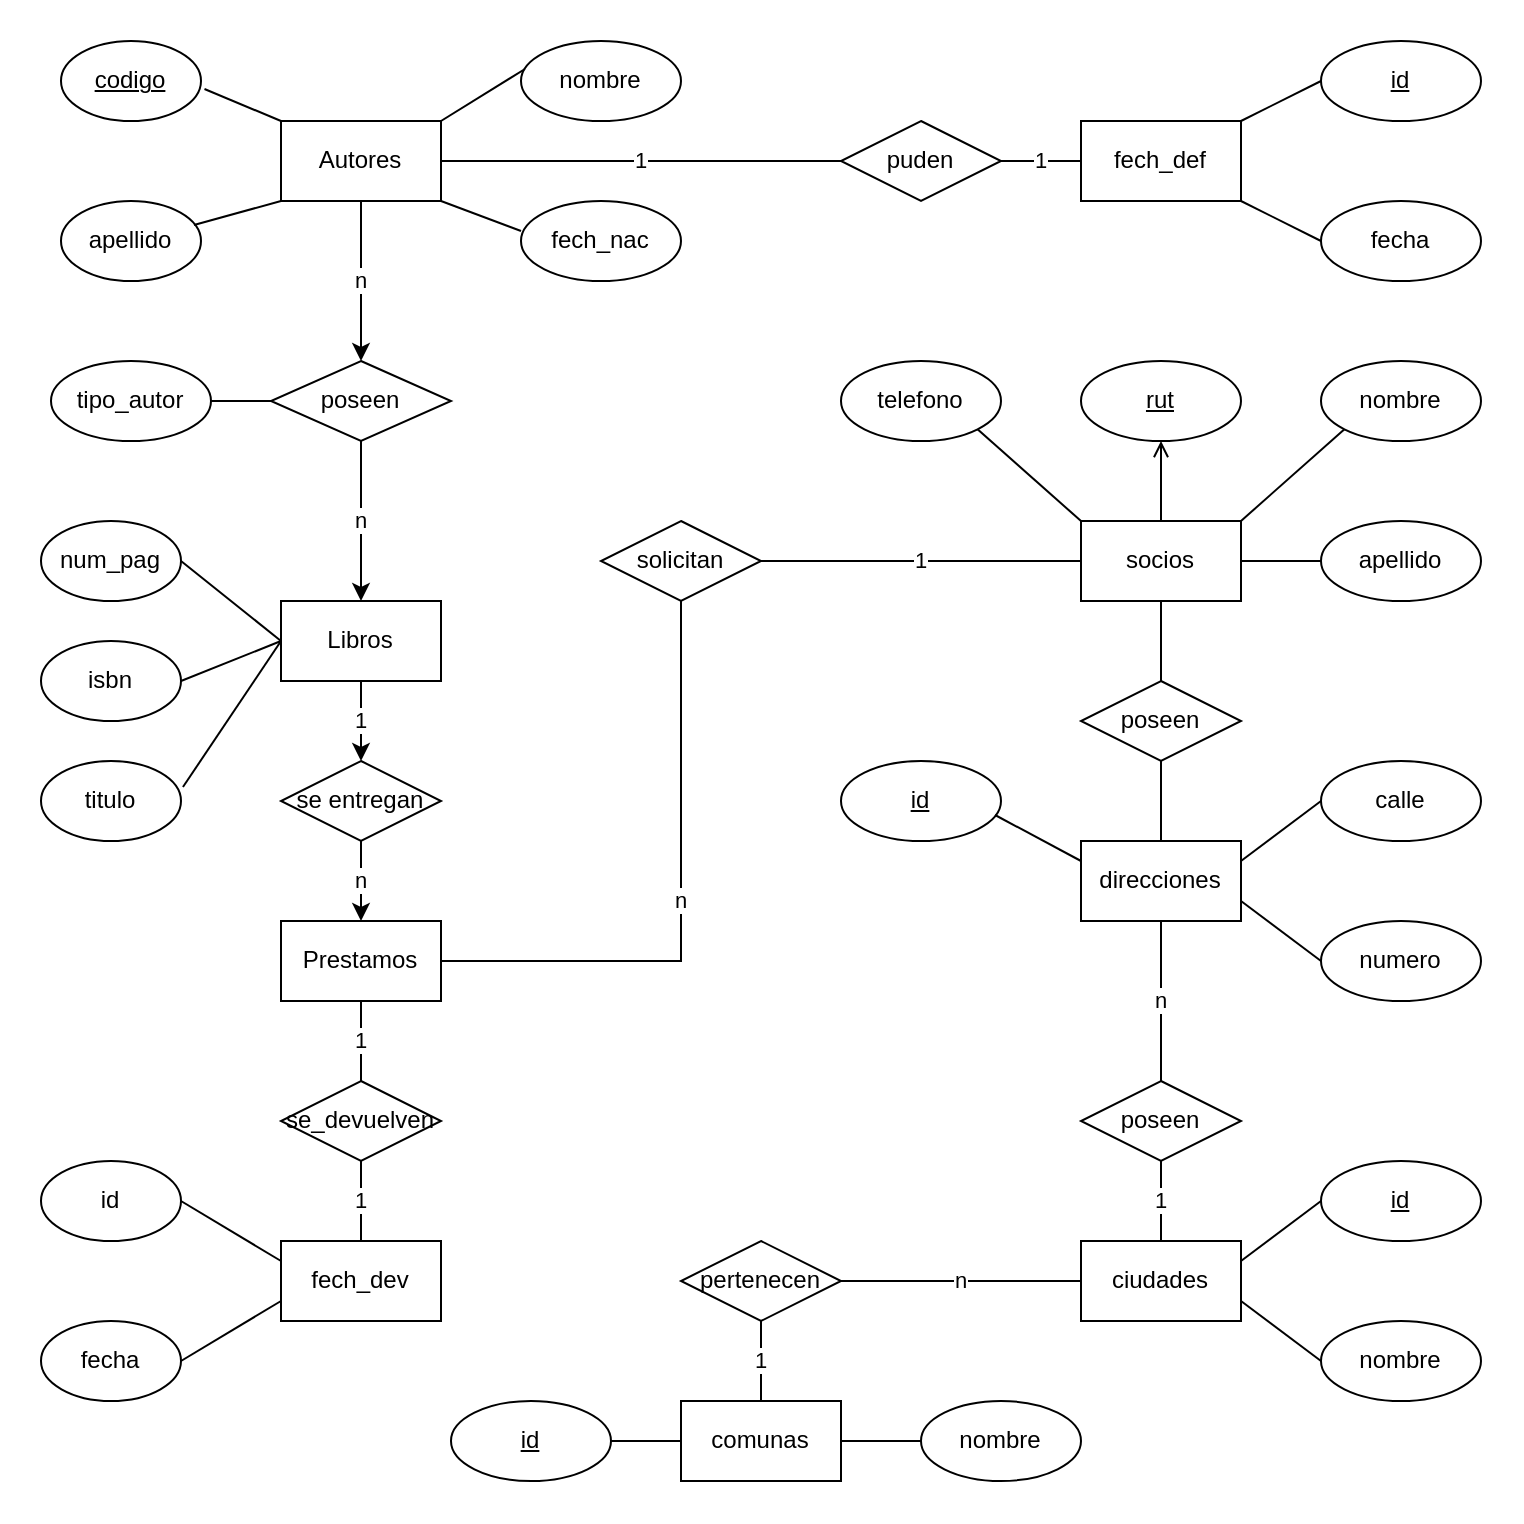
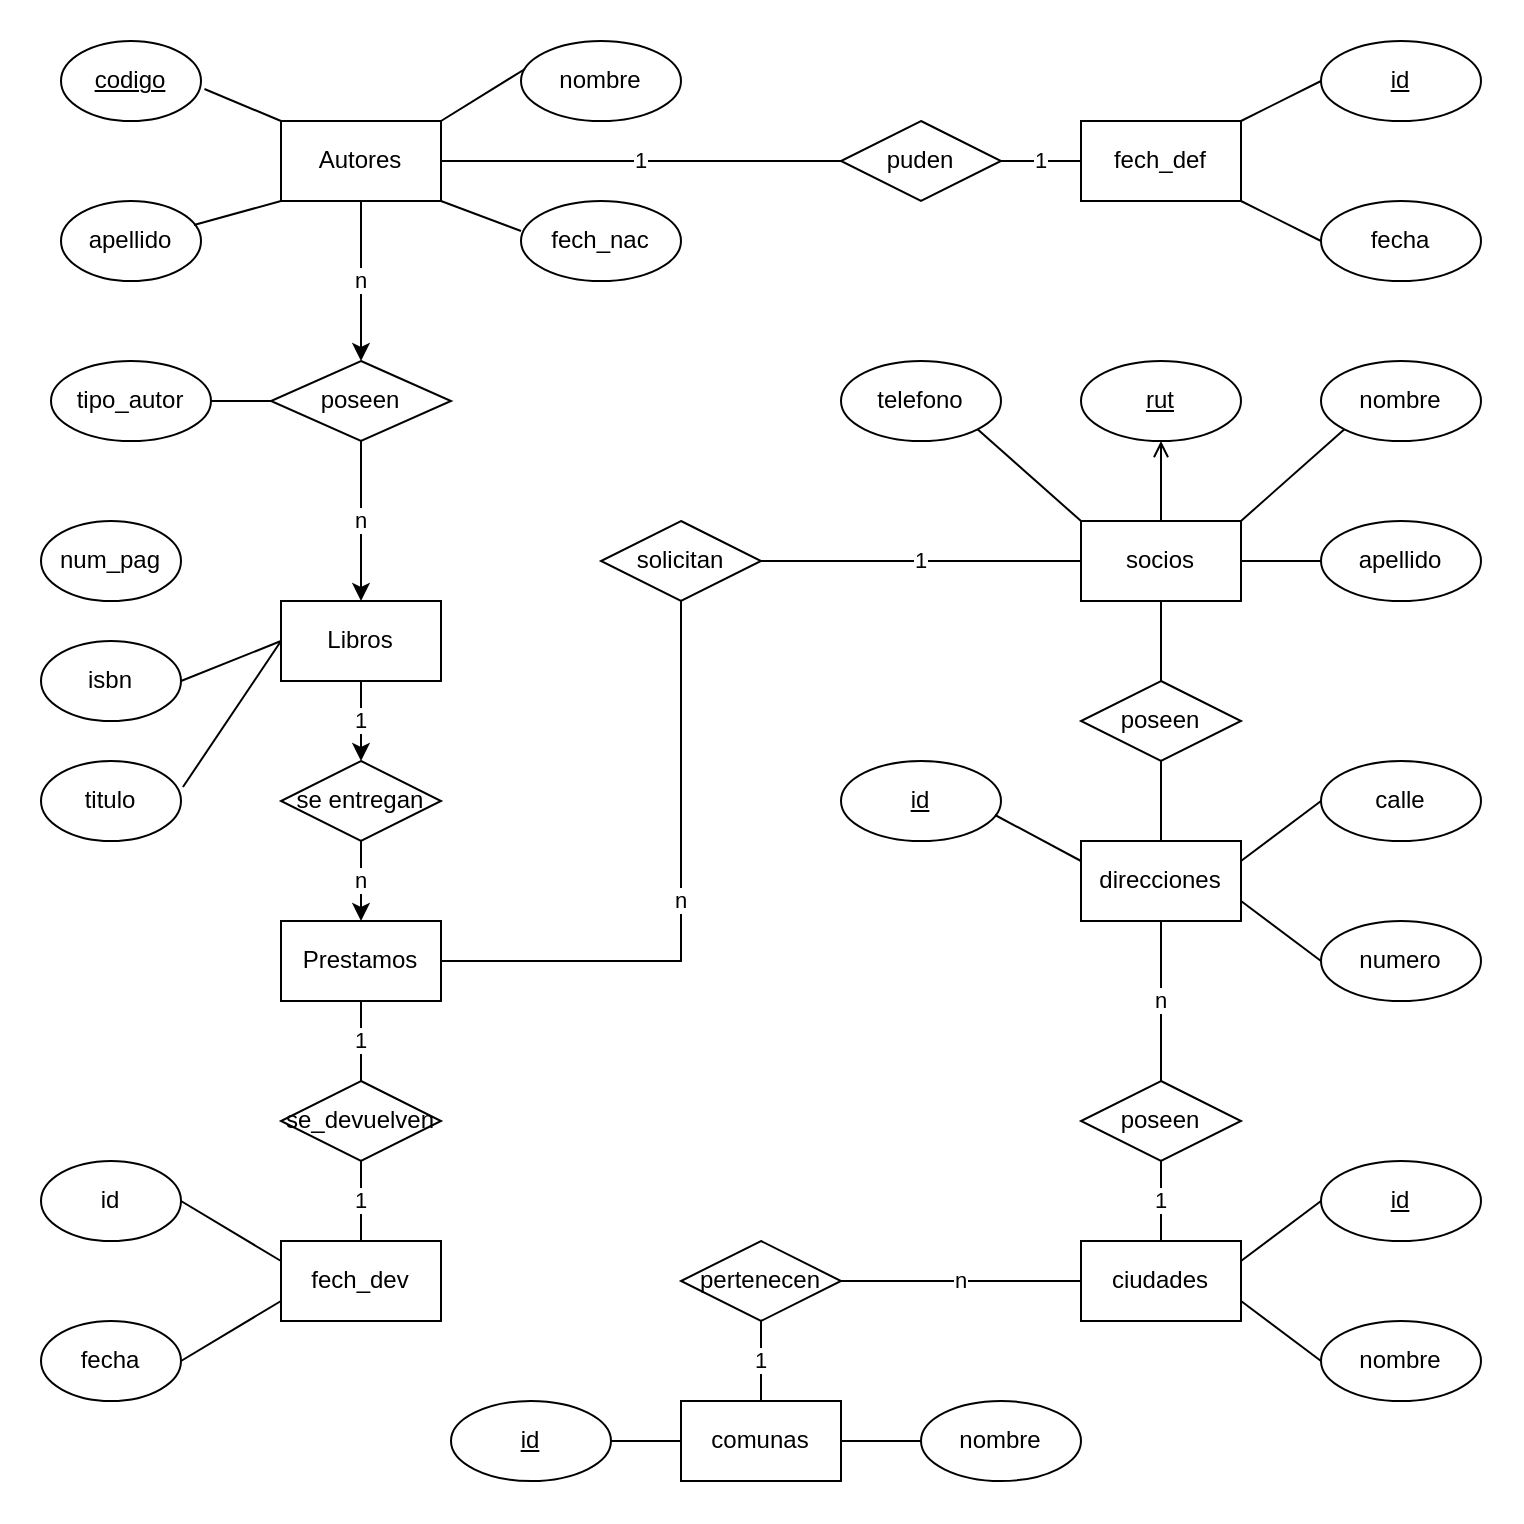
(230, 600) -> none
